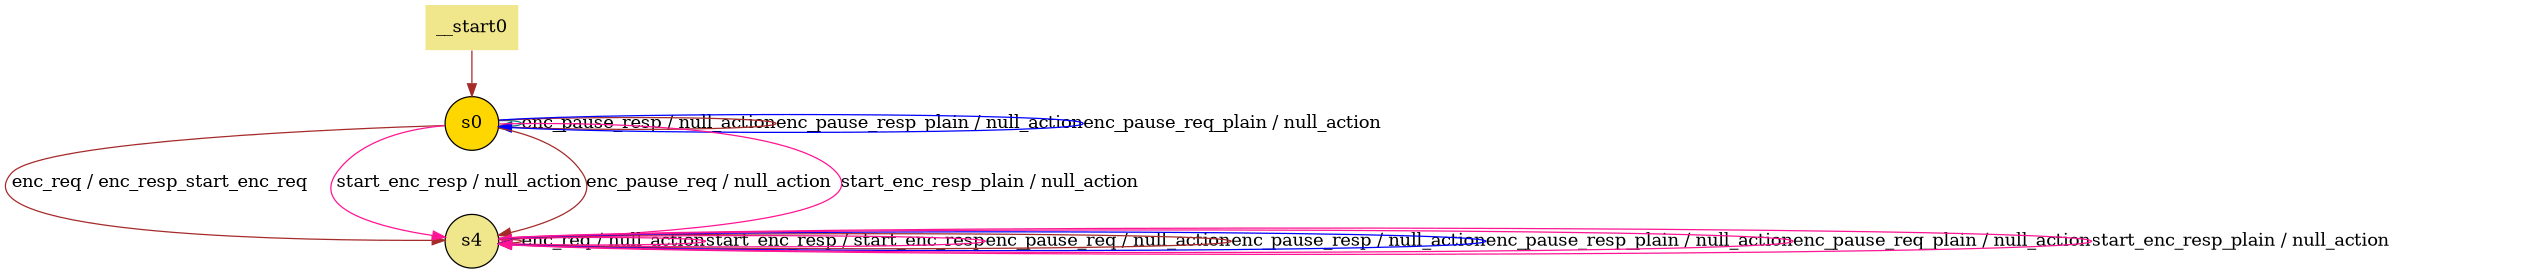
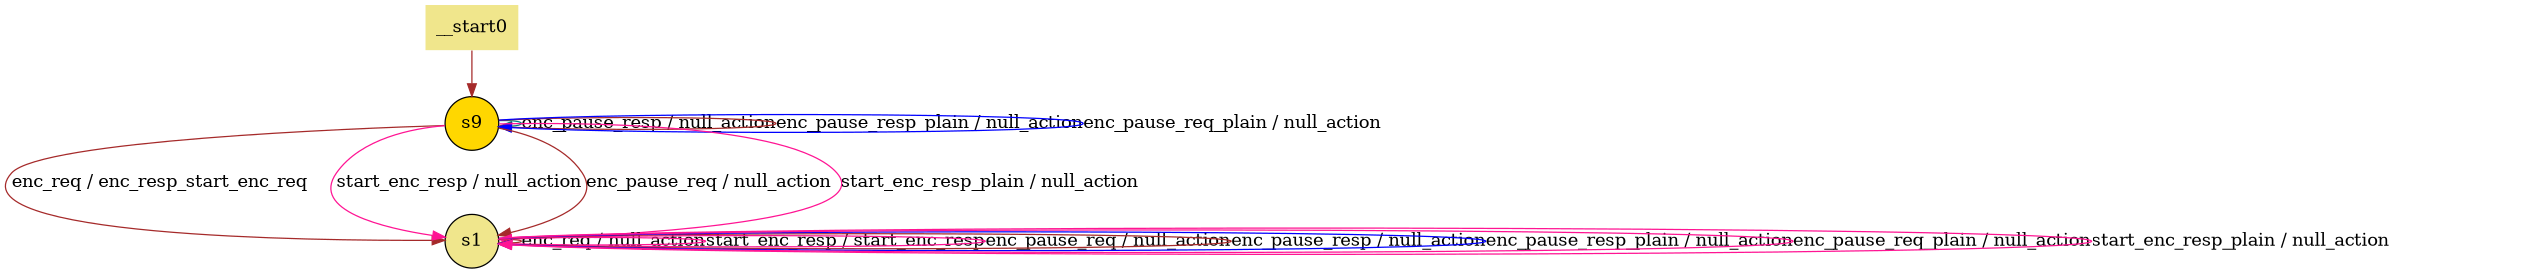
(472, 123) -> (472, 123)
(472, 241) -> (472, 241)
